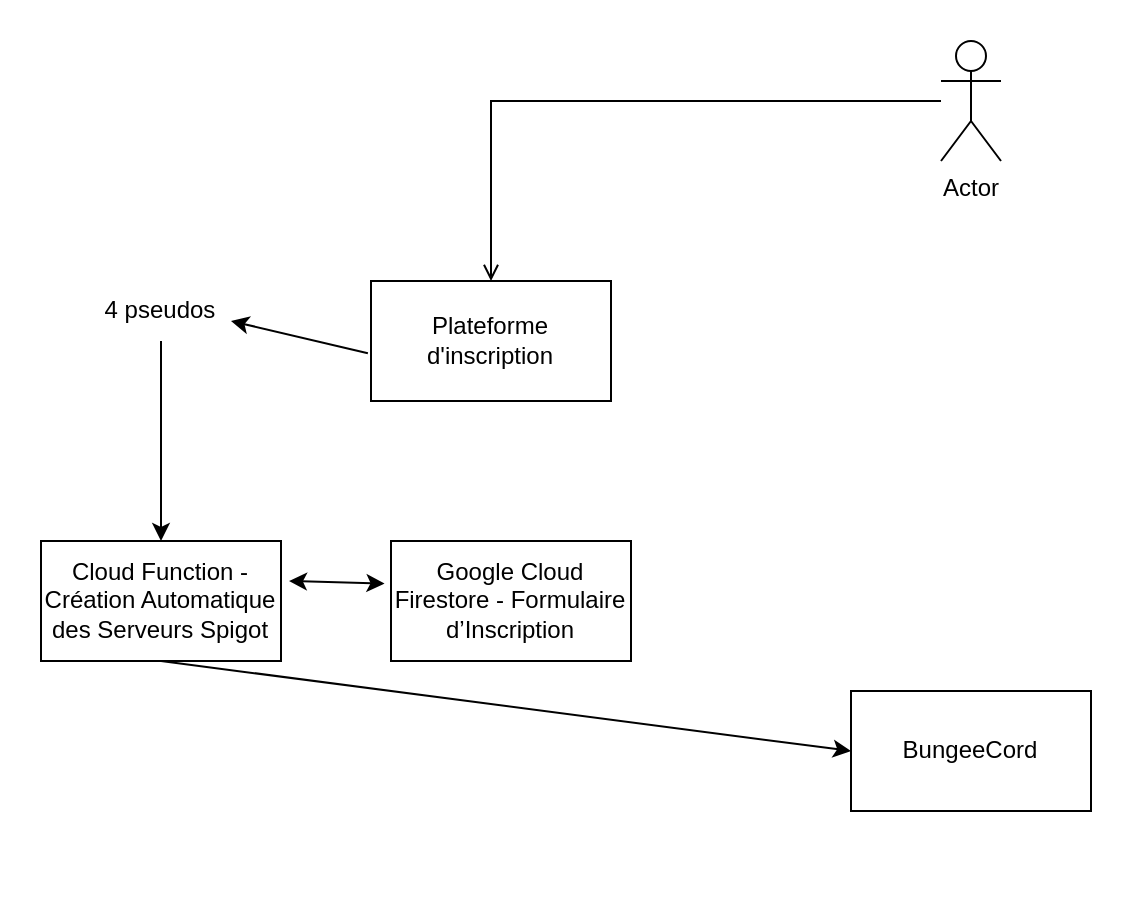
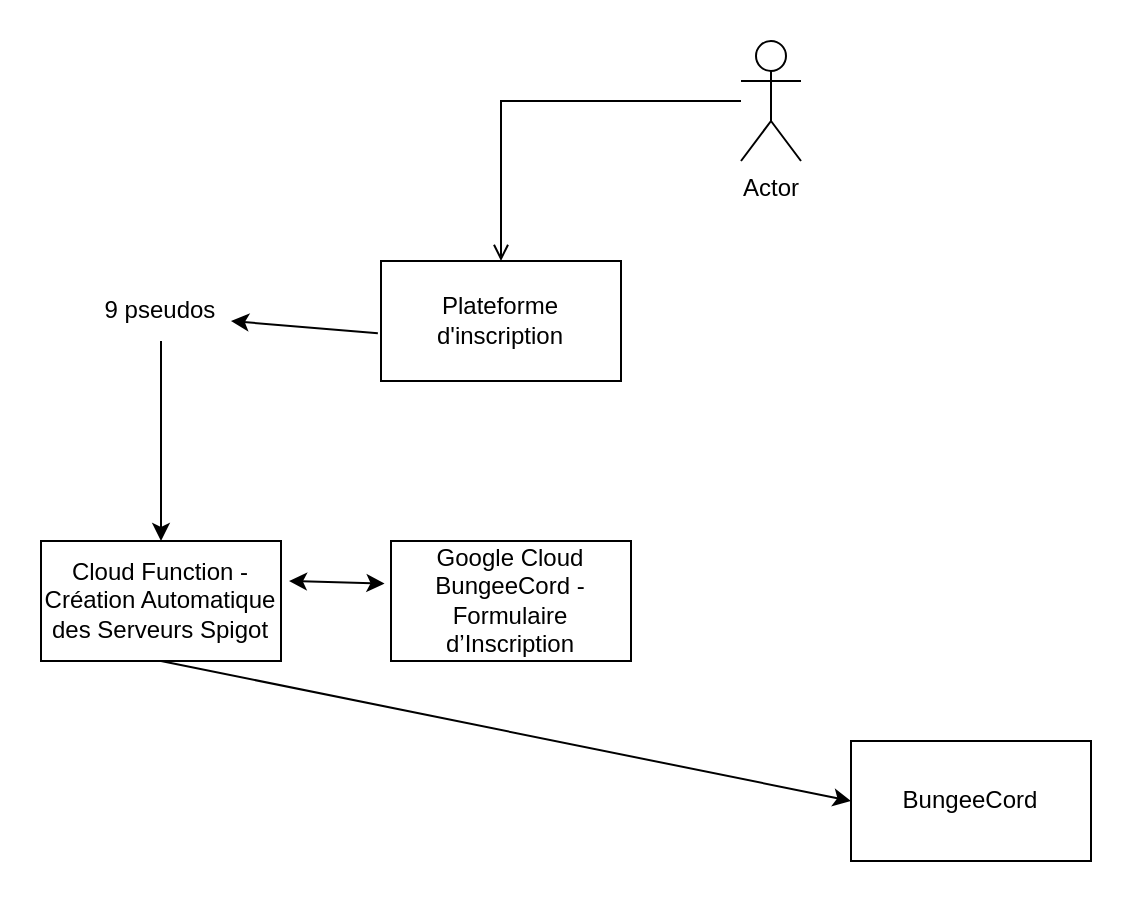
(971, 101) -> (771, 101)
(161, 311) -> (161, 311)
(491, 341) -> (501, 321)
(511, 601) -> (511, 601)
(971, 751) -> (971, 801)
